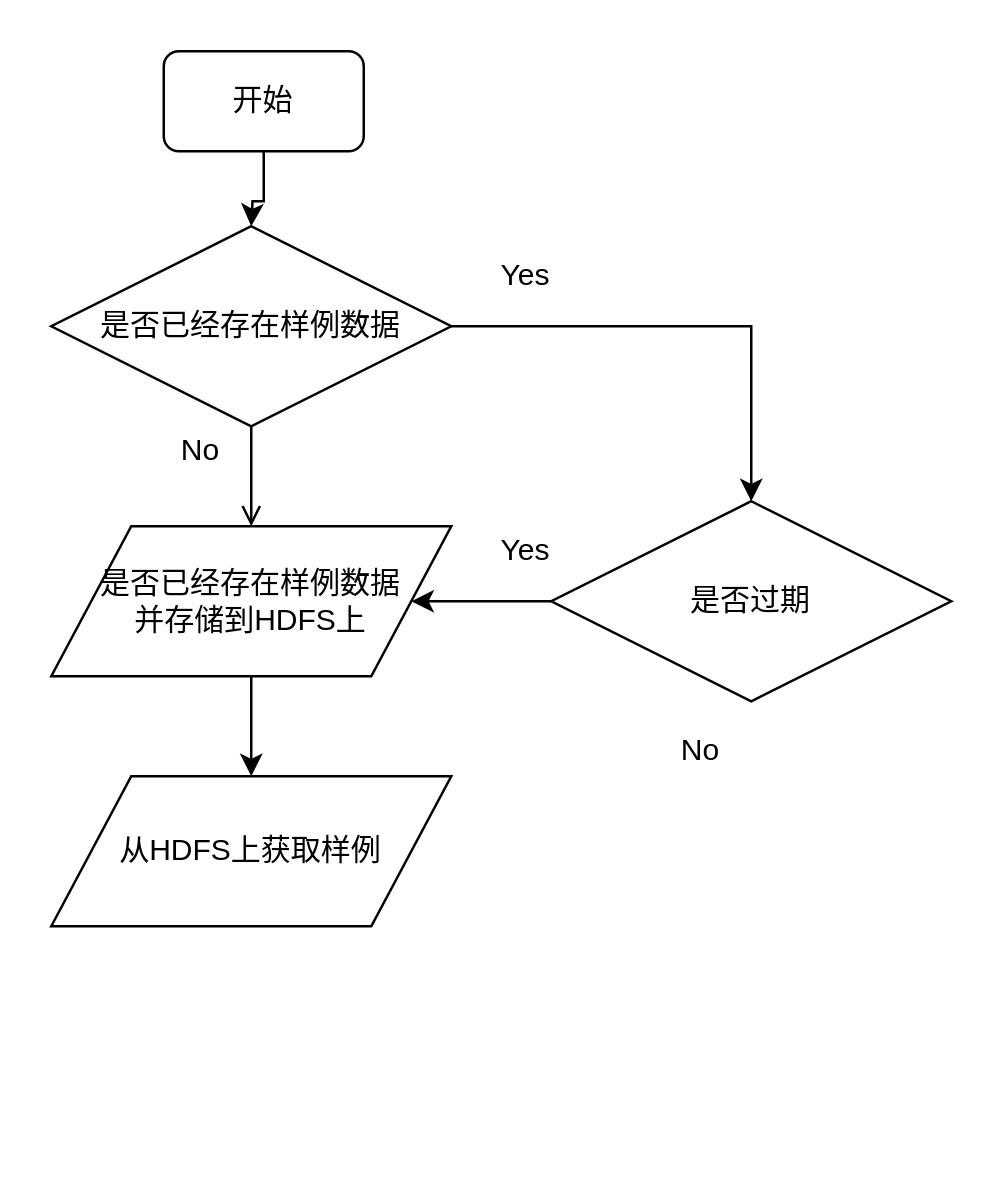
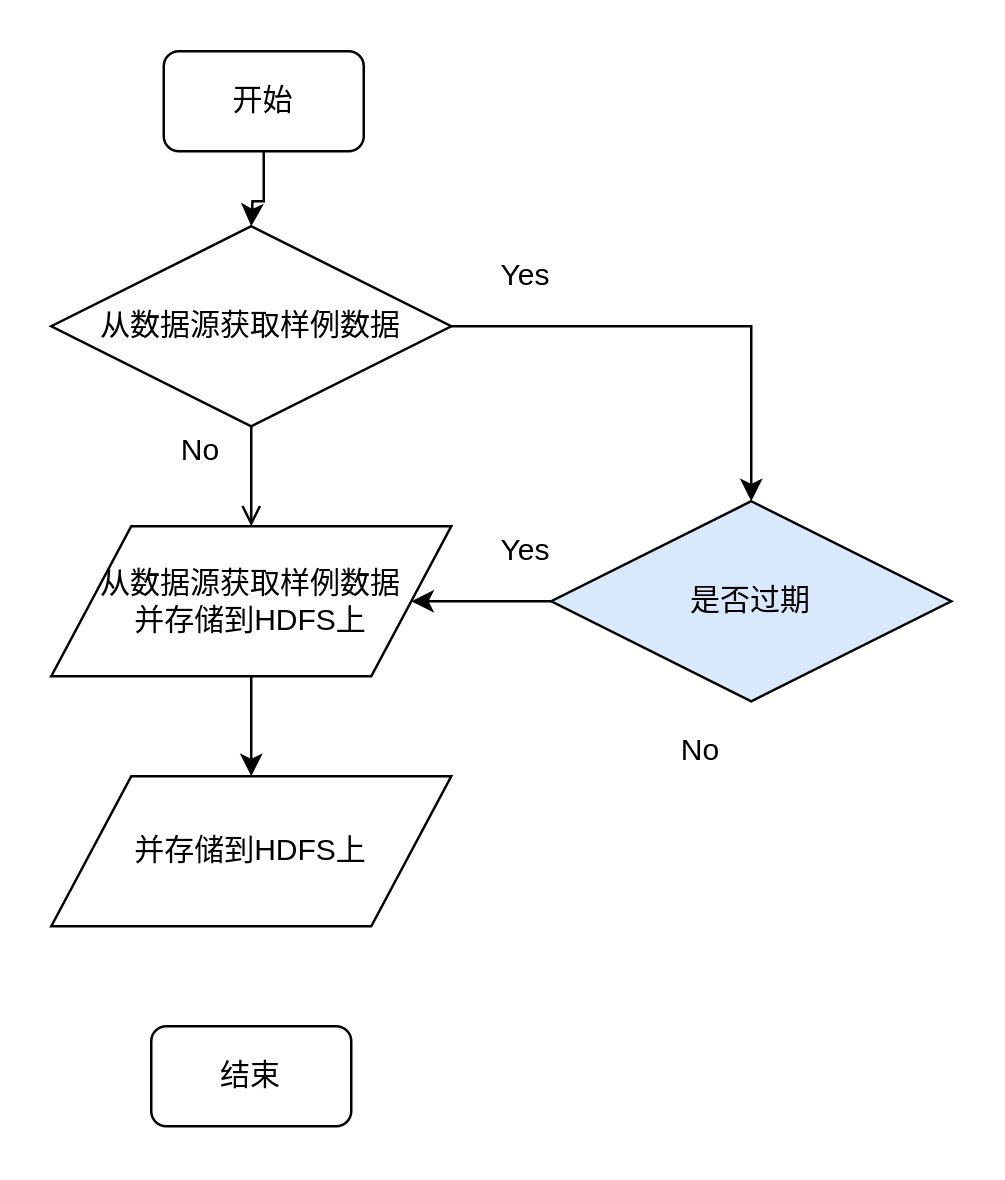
(251, 326) -> (251, 326)
(251, 601) -> (251, 601)
(751, 601) -> (751, 601)
(251, 851) -> (251, 851)
none -> (251, 1076)
